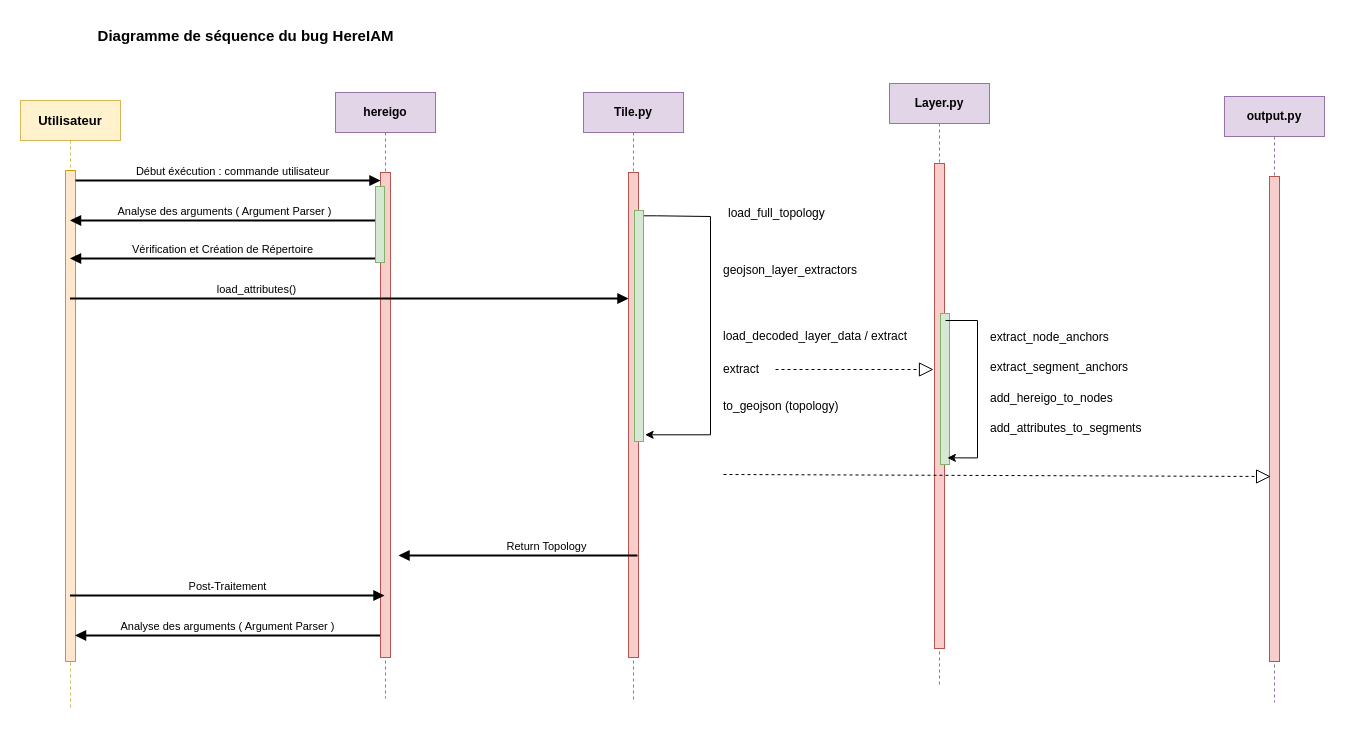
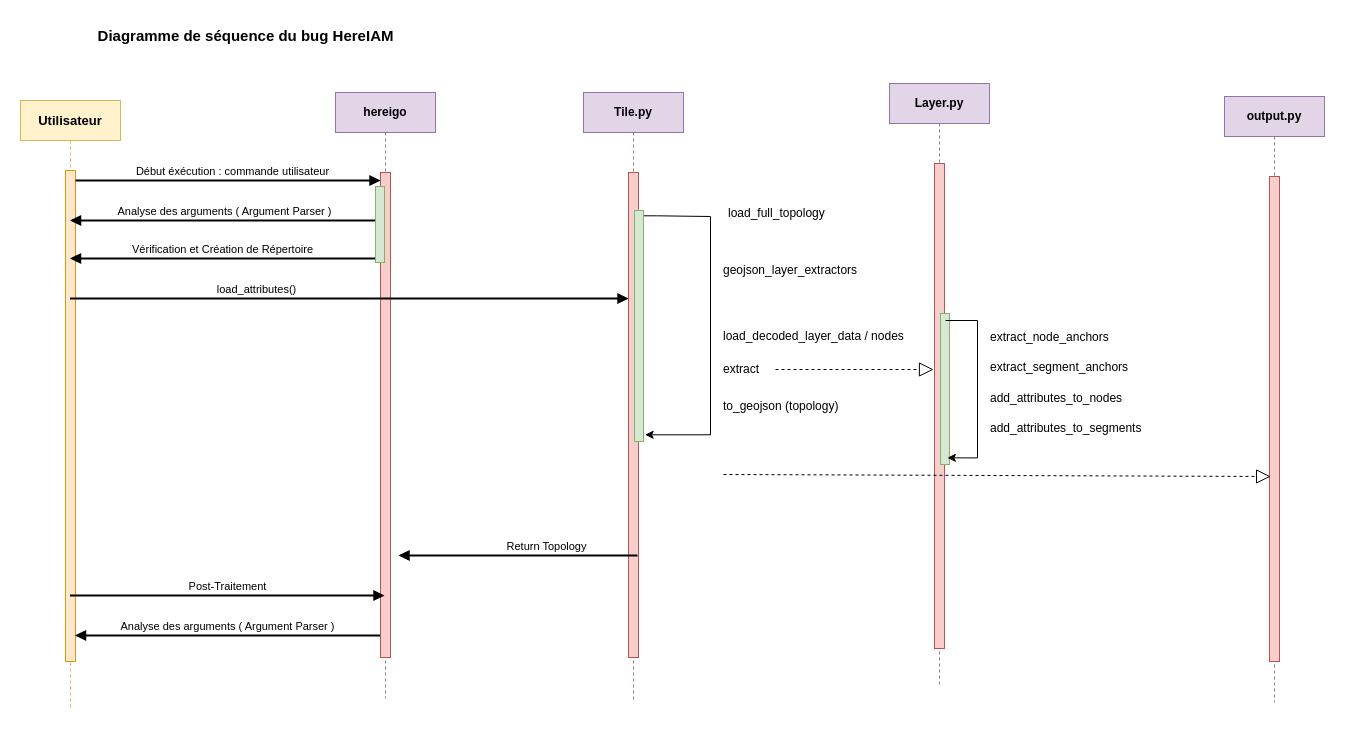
(830, 337) -> (823, 337)
(1056, 399) -> (1066, 399)
